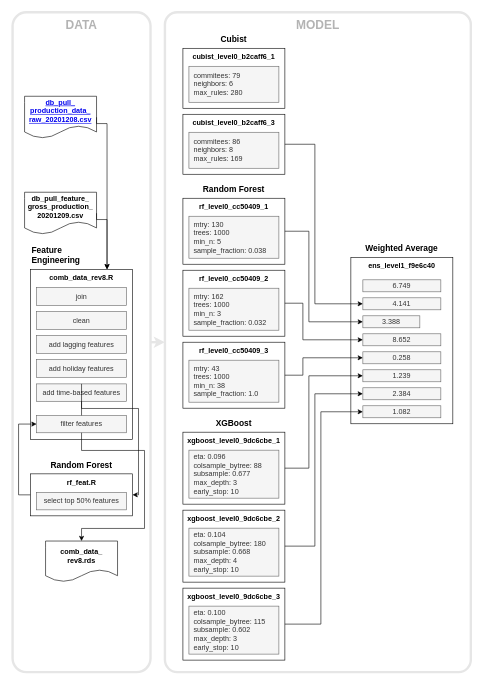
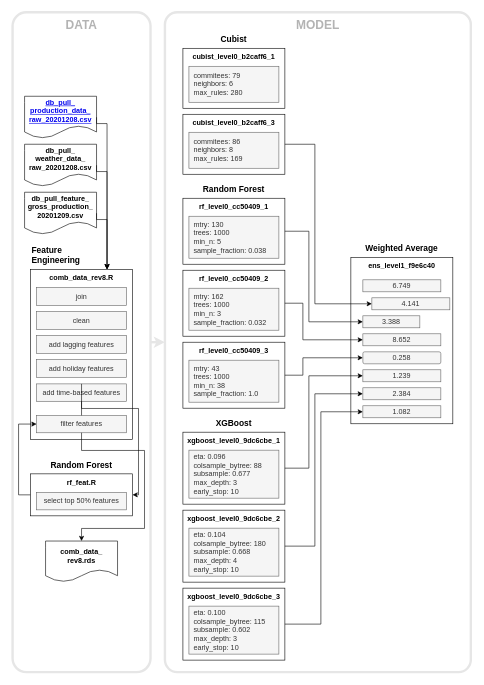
none -> (60, 165)
none -> (96, 172)
(402, 304) -> (411, 304)
(402, 358) -> (402, 358)
